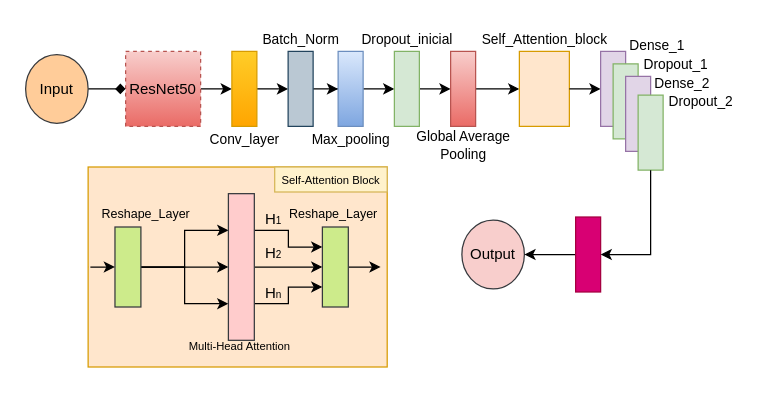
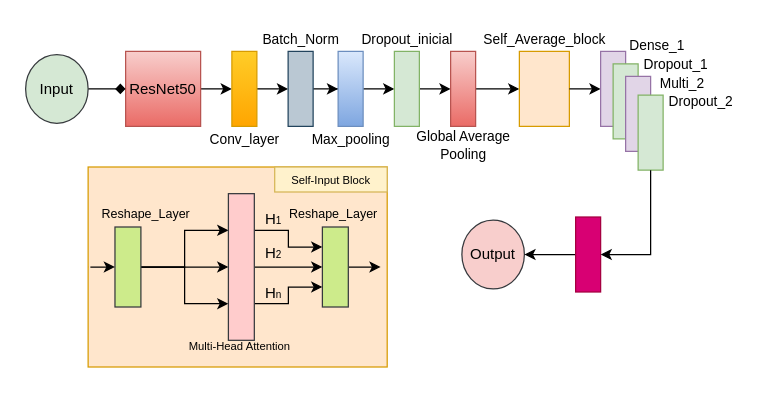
(545, 39) -> (545, 39)
(683, 83) -> (683, 83)
(57, 89) -> (57, 89)
(163, 89) -> (163, 89)
(331, 181) -> (331, 181)
